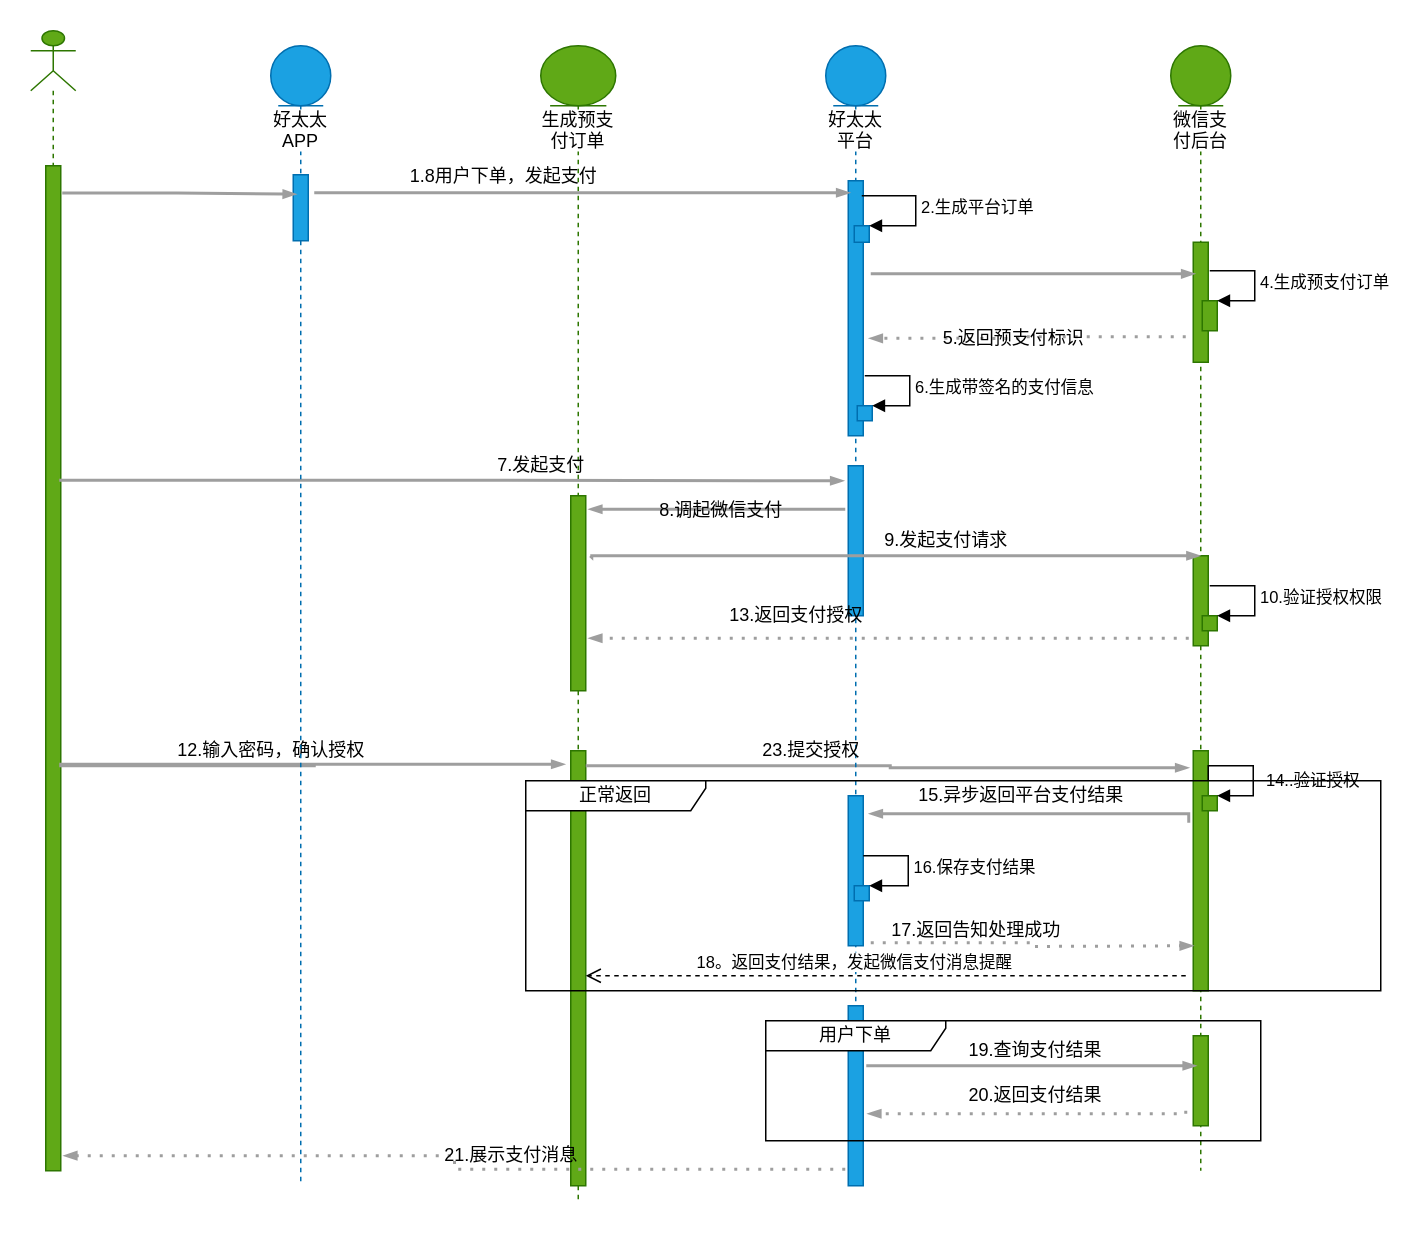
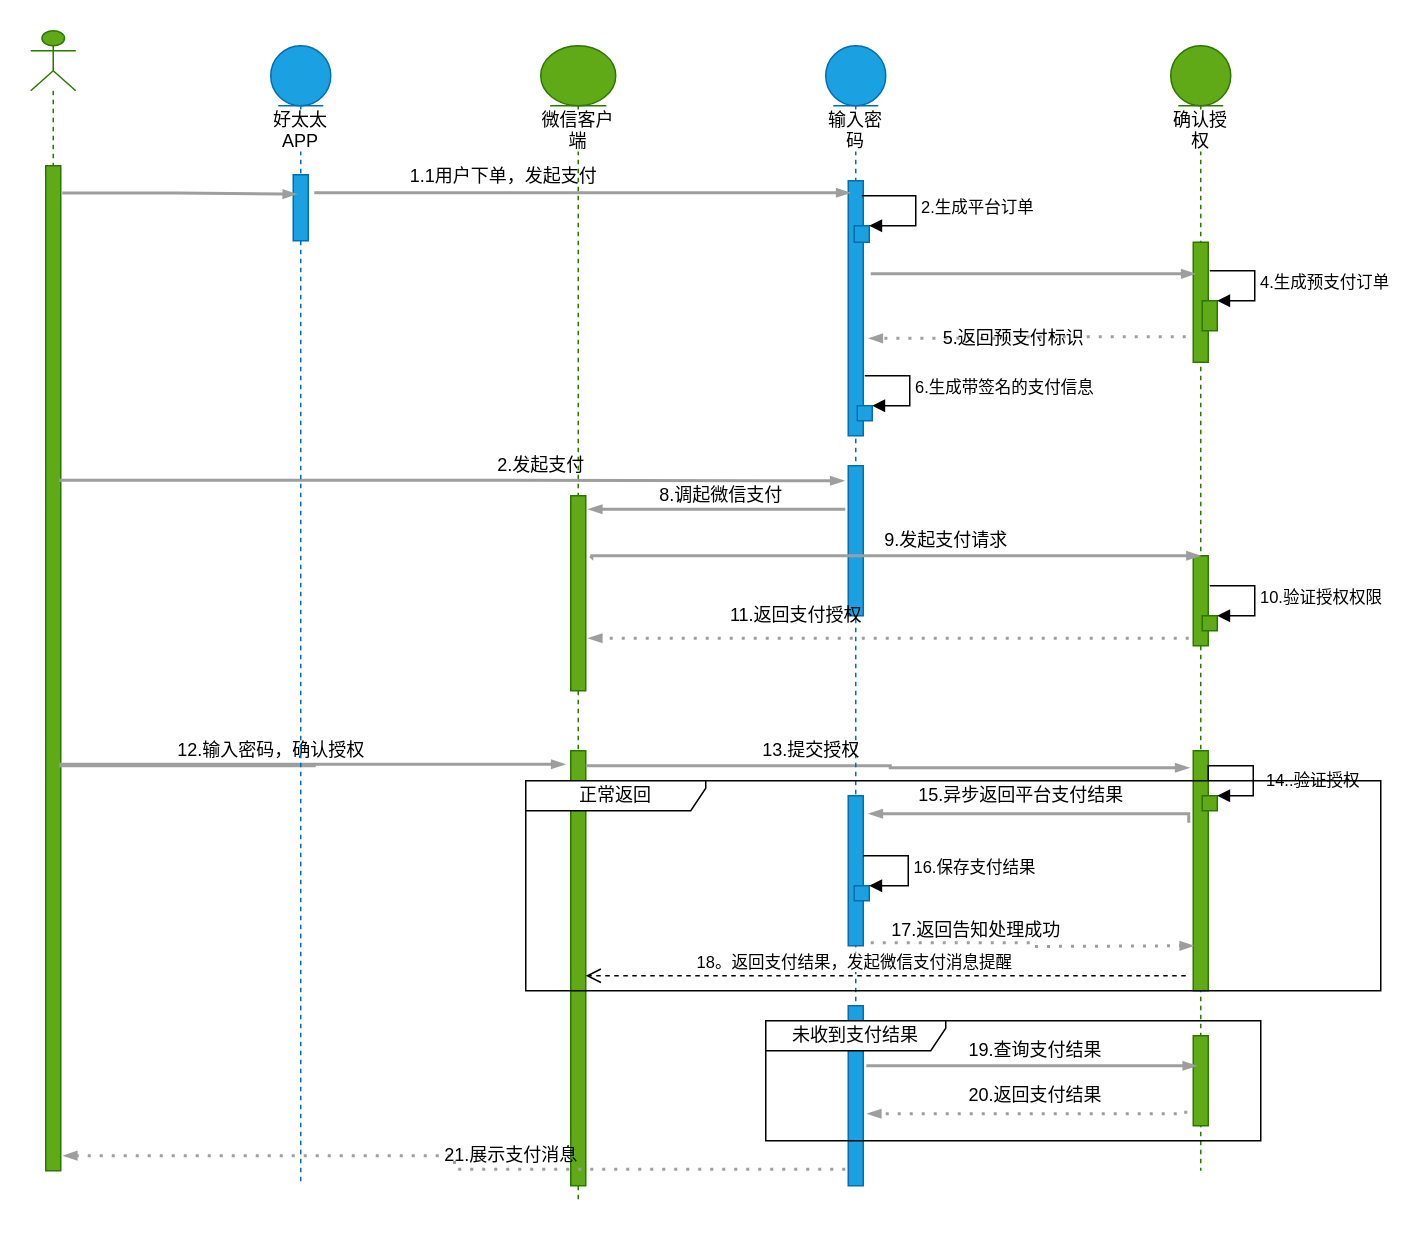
(578, 132) -> (578, 132)
(856, 132) -> (856, 132)
(1201, 132) -> (1201, 132)
(504, 176) -> (504, 176)
(542, 466) -> (542, 466)
(721, 511) -> (721, 496)
(797, 616) -> (797, 616)
(812, 751) -> (812, 751)
(856, 1036) -> (856, 1036)
